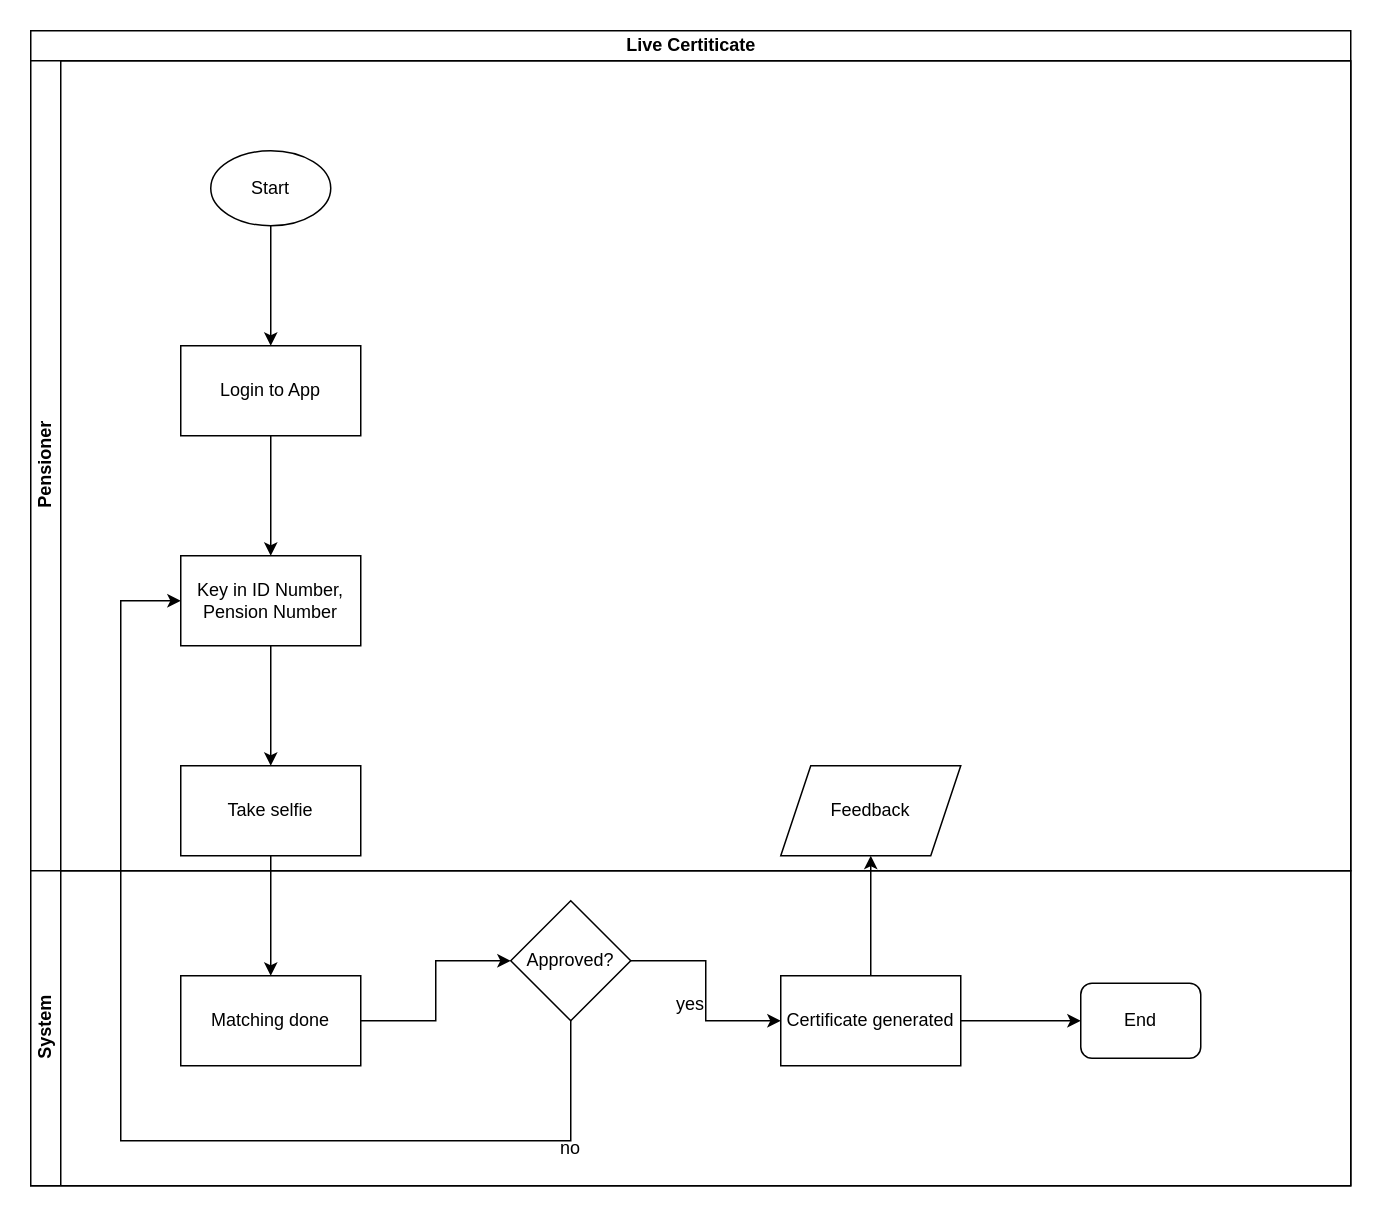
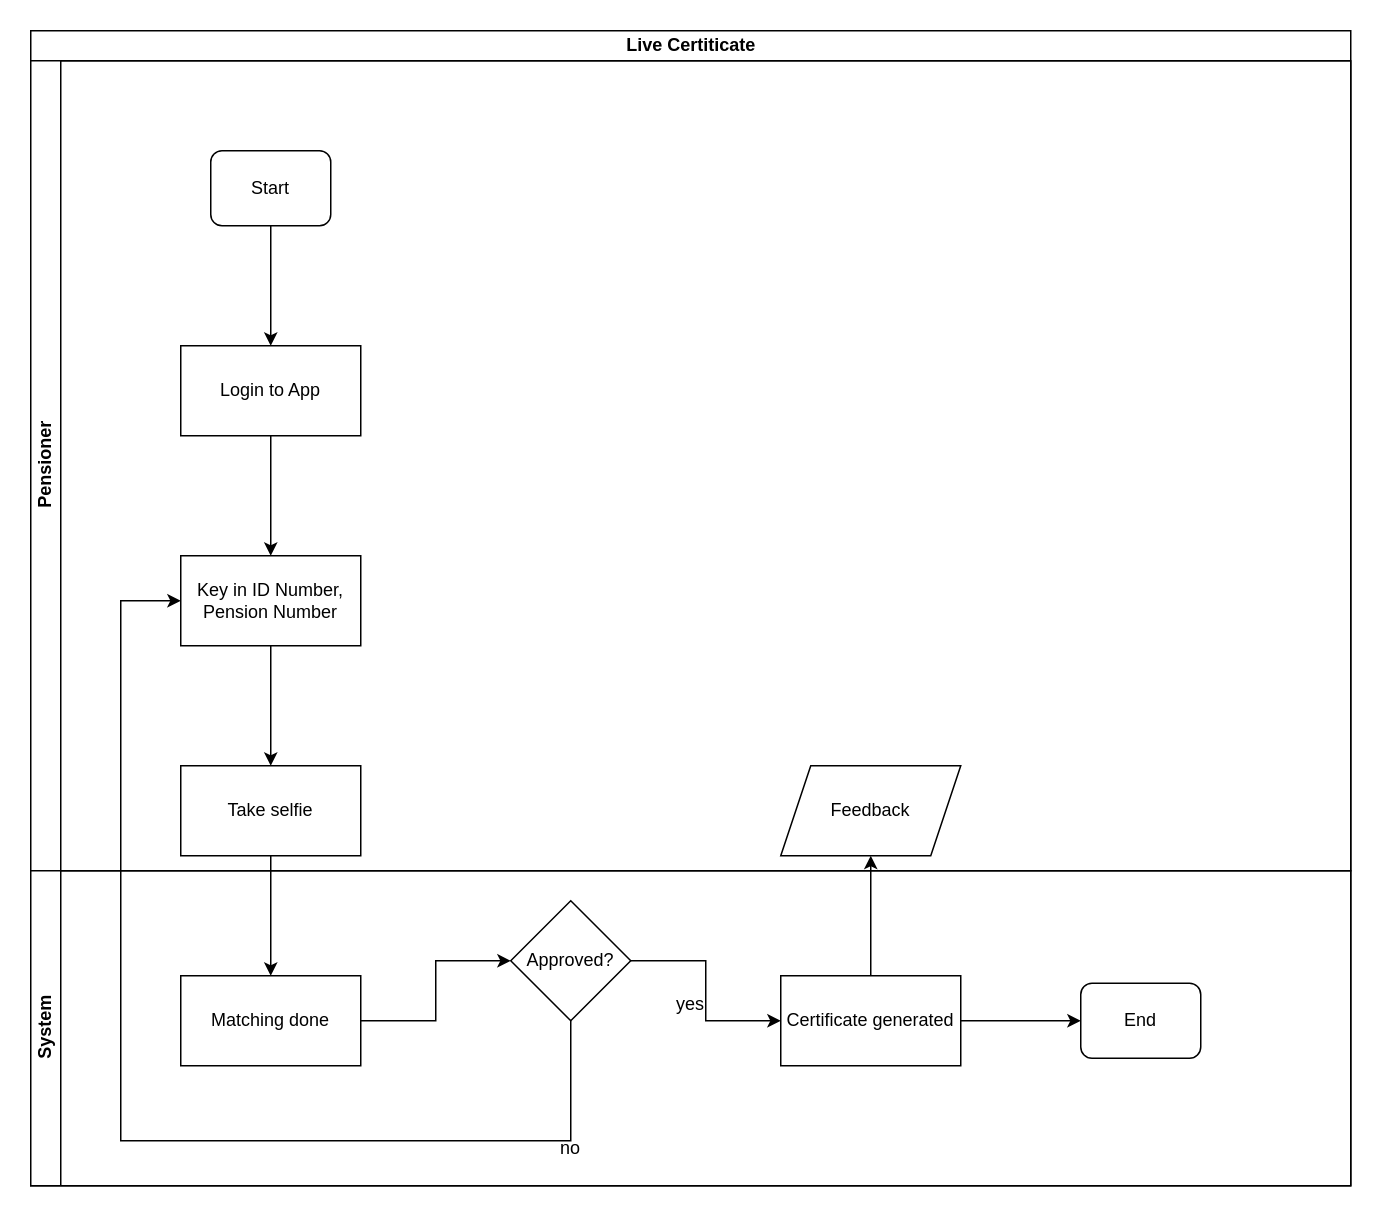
(271, 188) -> (271, 188)
